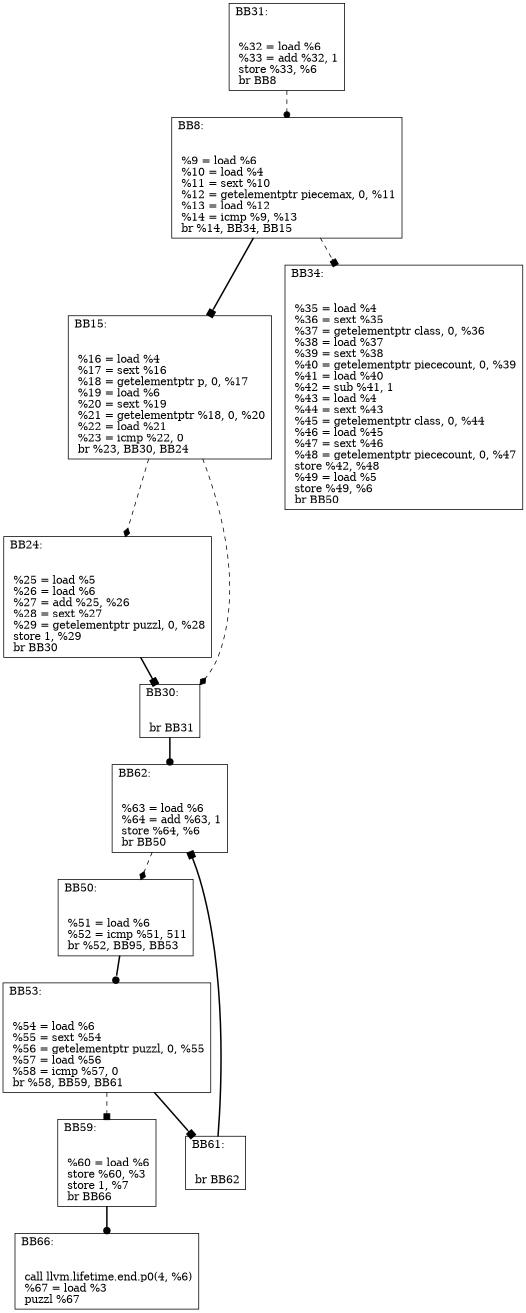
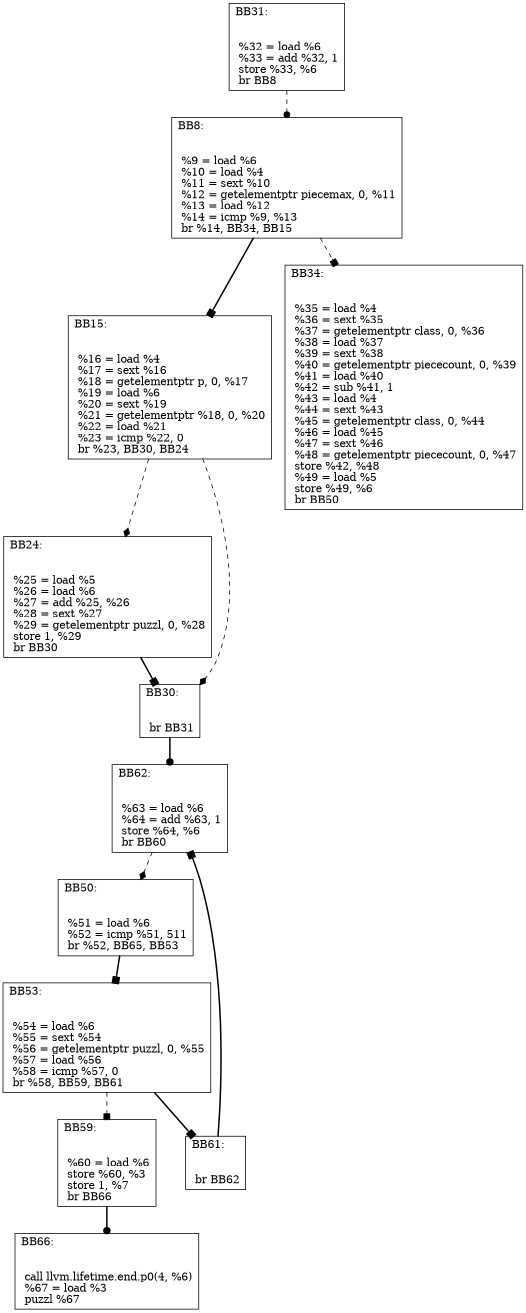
(142, 843) -> (142, 843)
(122, 946) -> (122, 946)
(118, 966) -> (118, 966)
